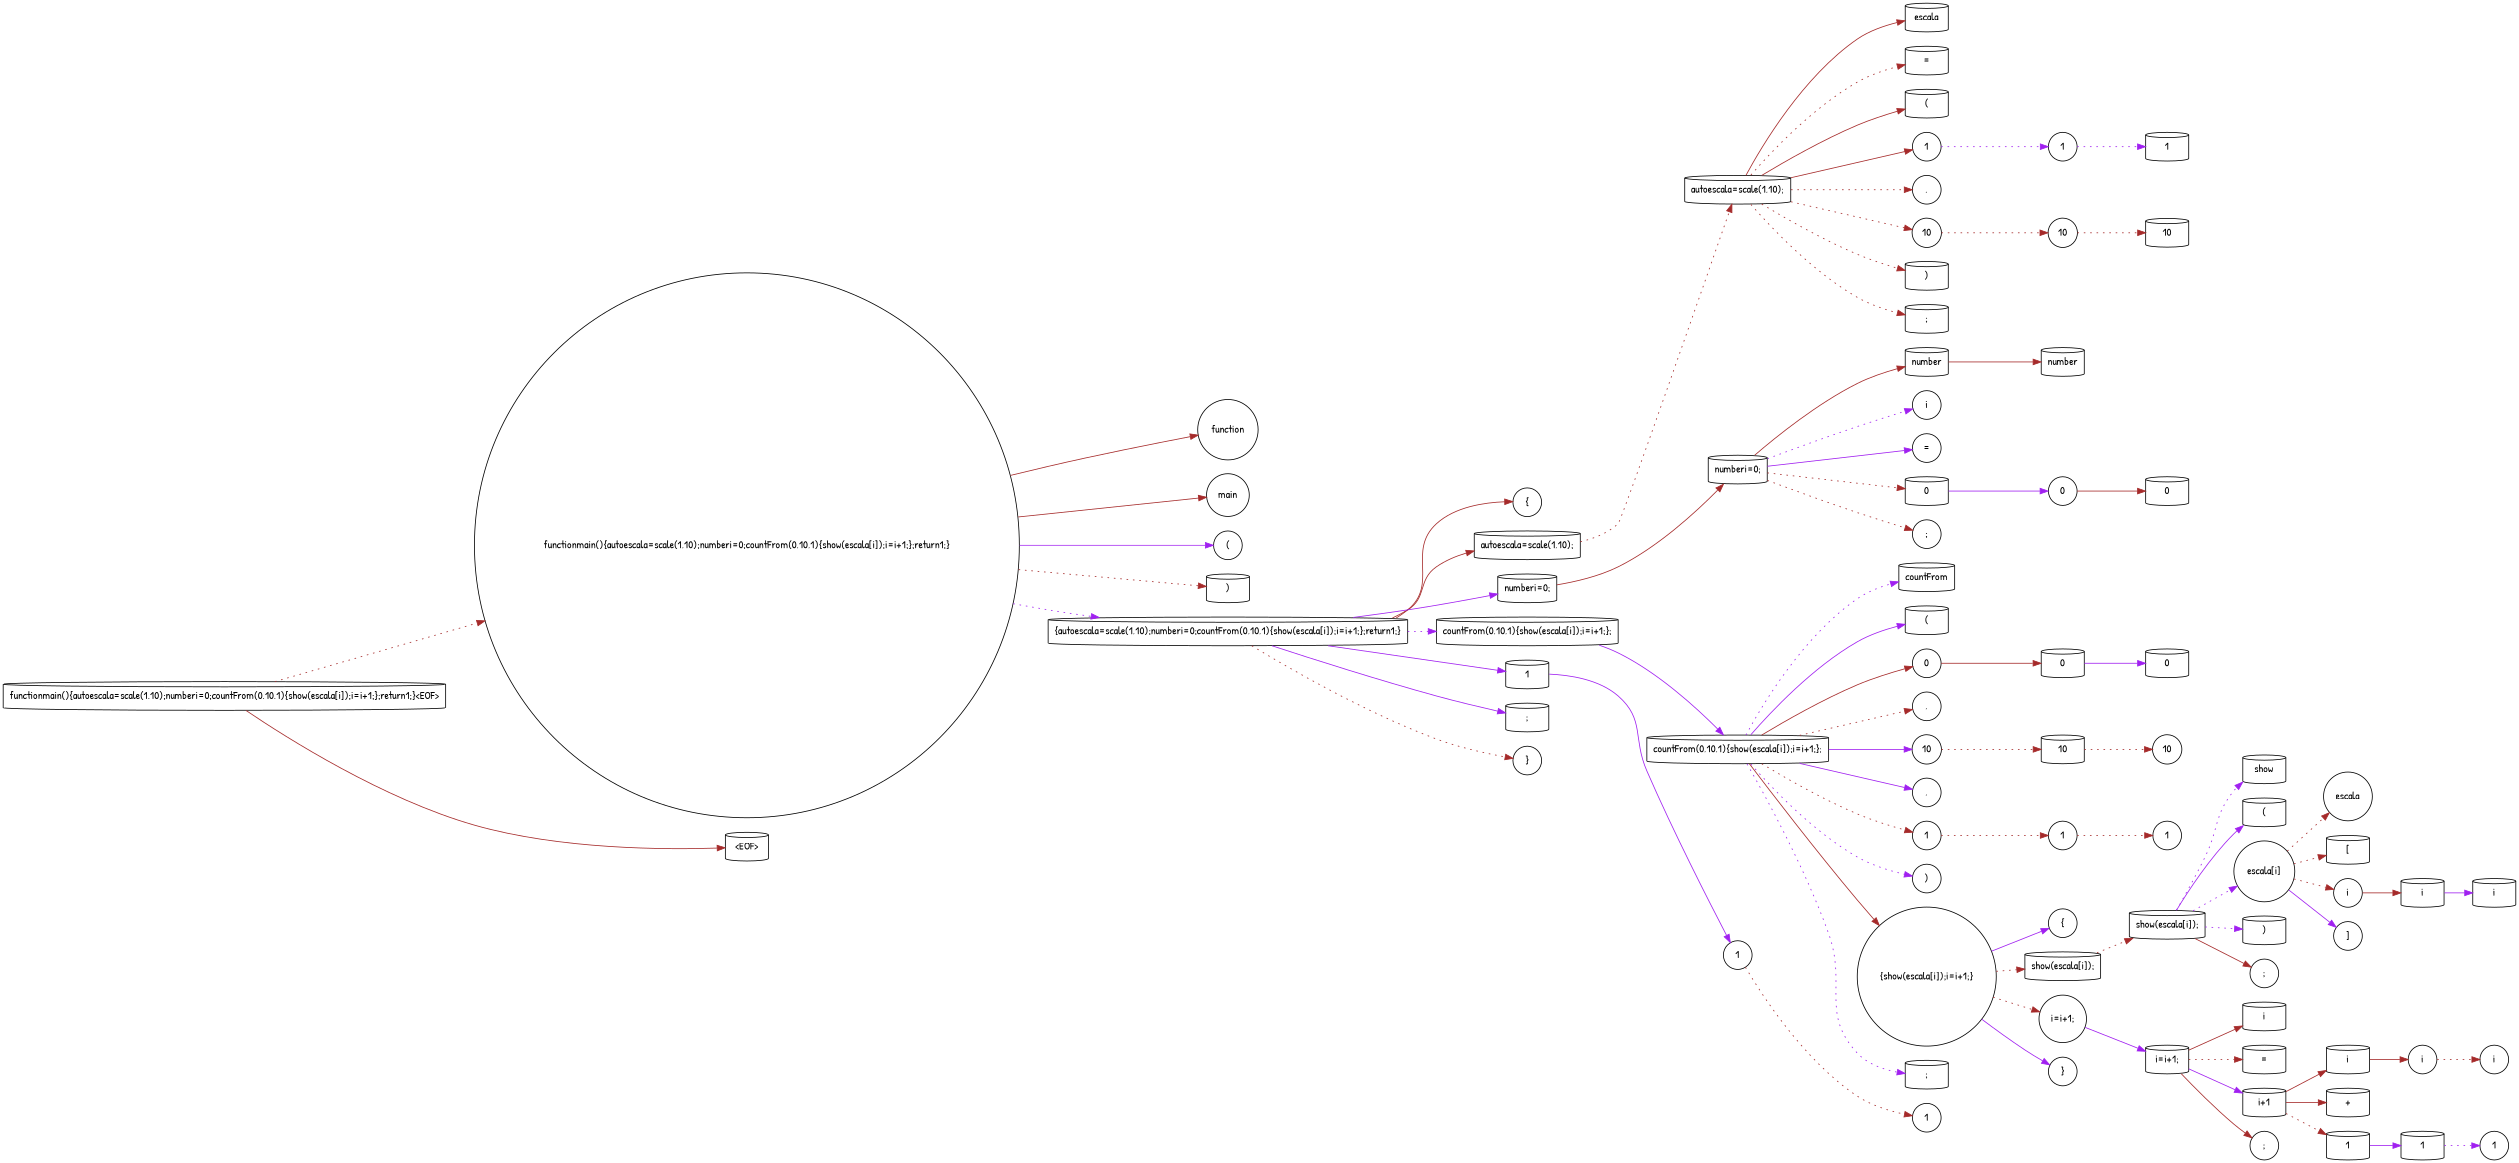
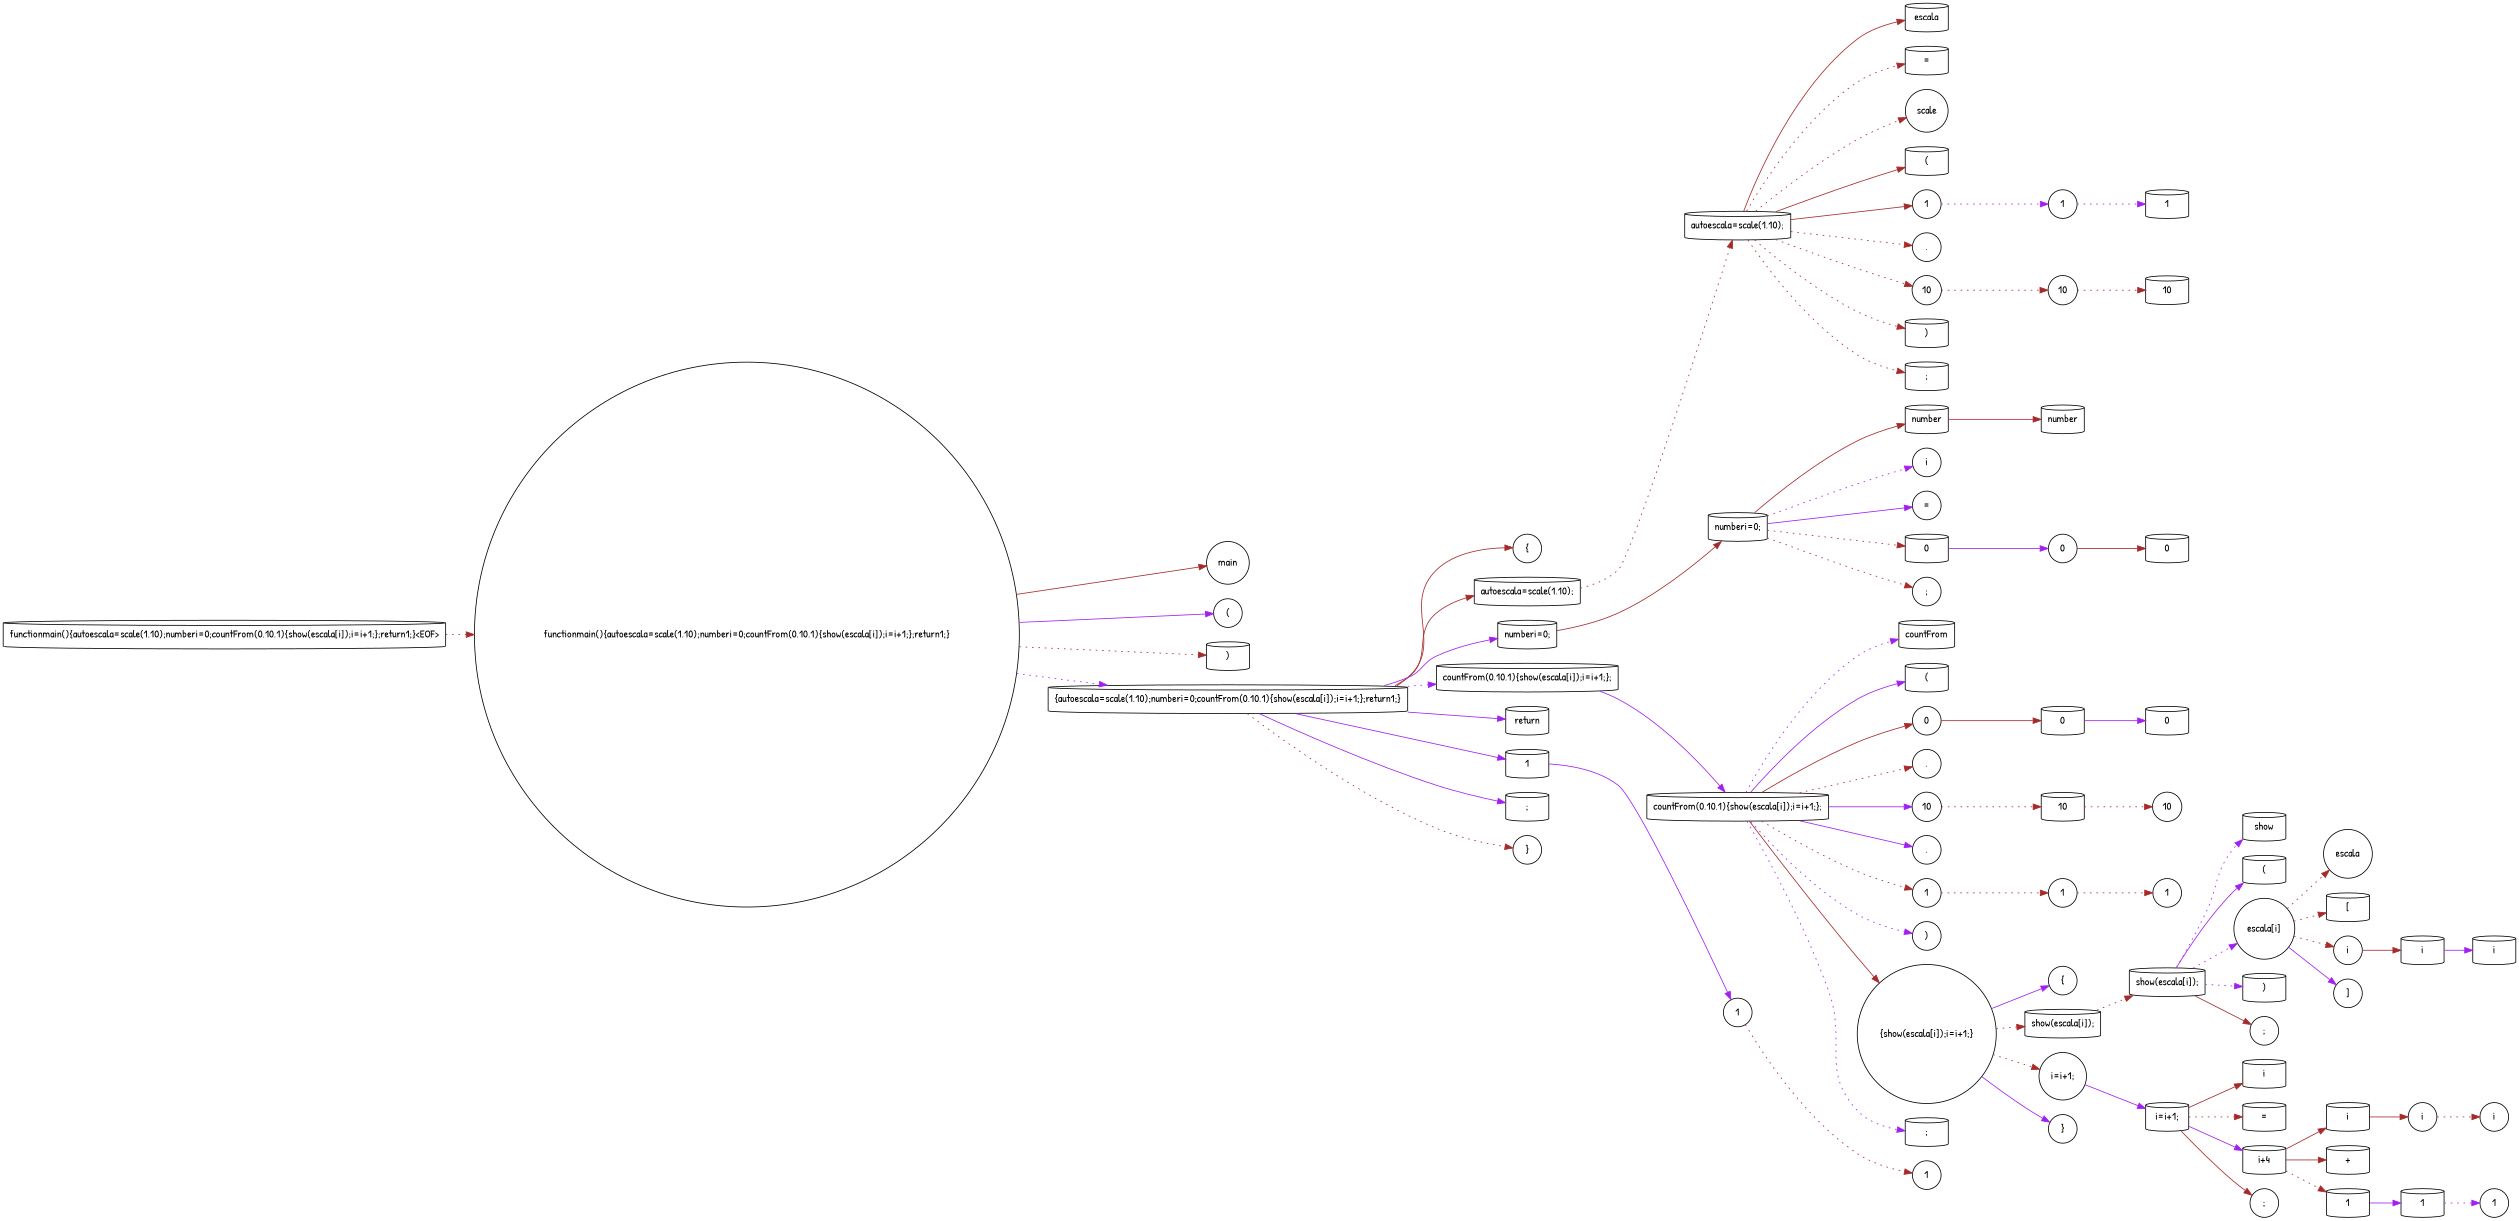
none -> (1927, 111)
(1228, 430) -> none
none -> (1527, 721)
(747, 847) -> none
(2264, 1103) -> (2264, 1160)
